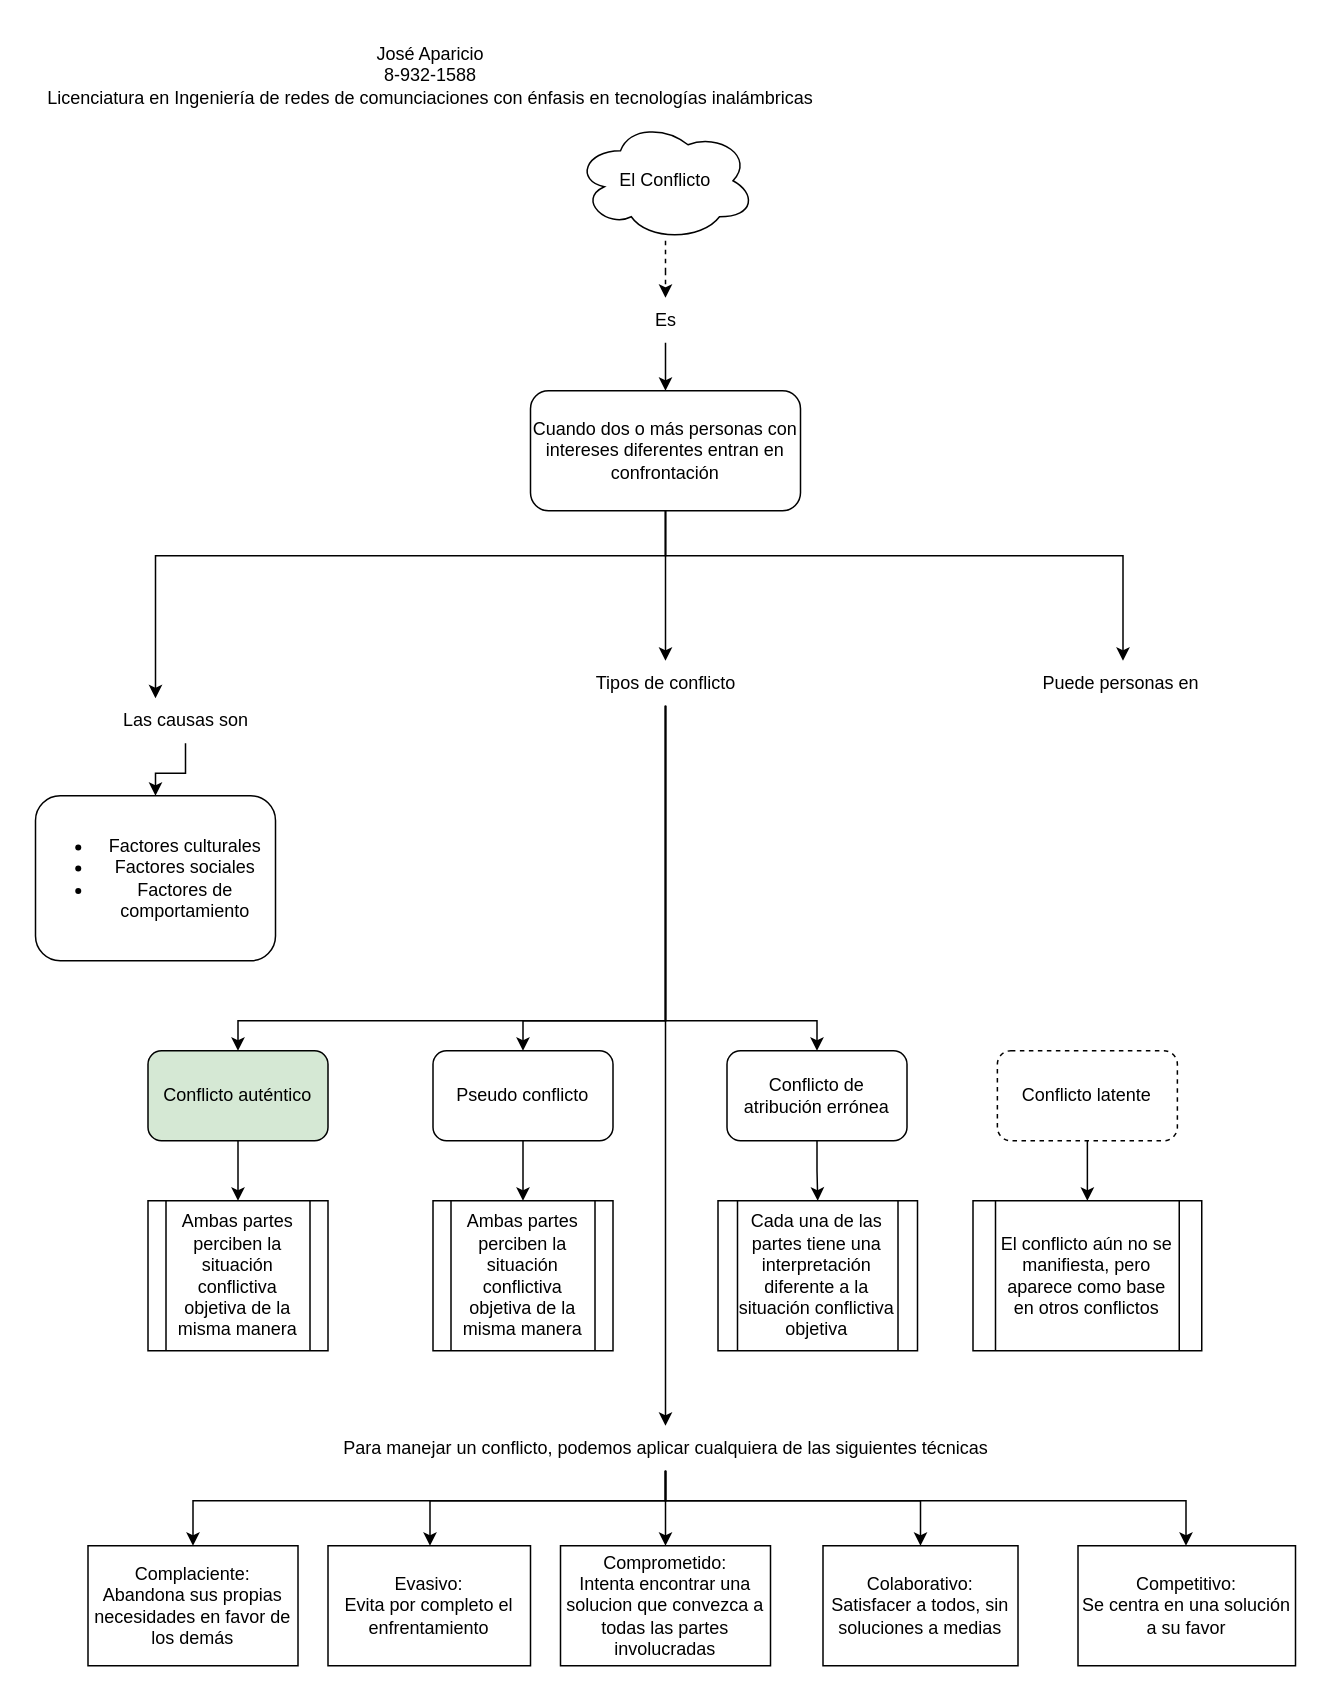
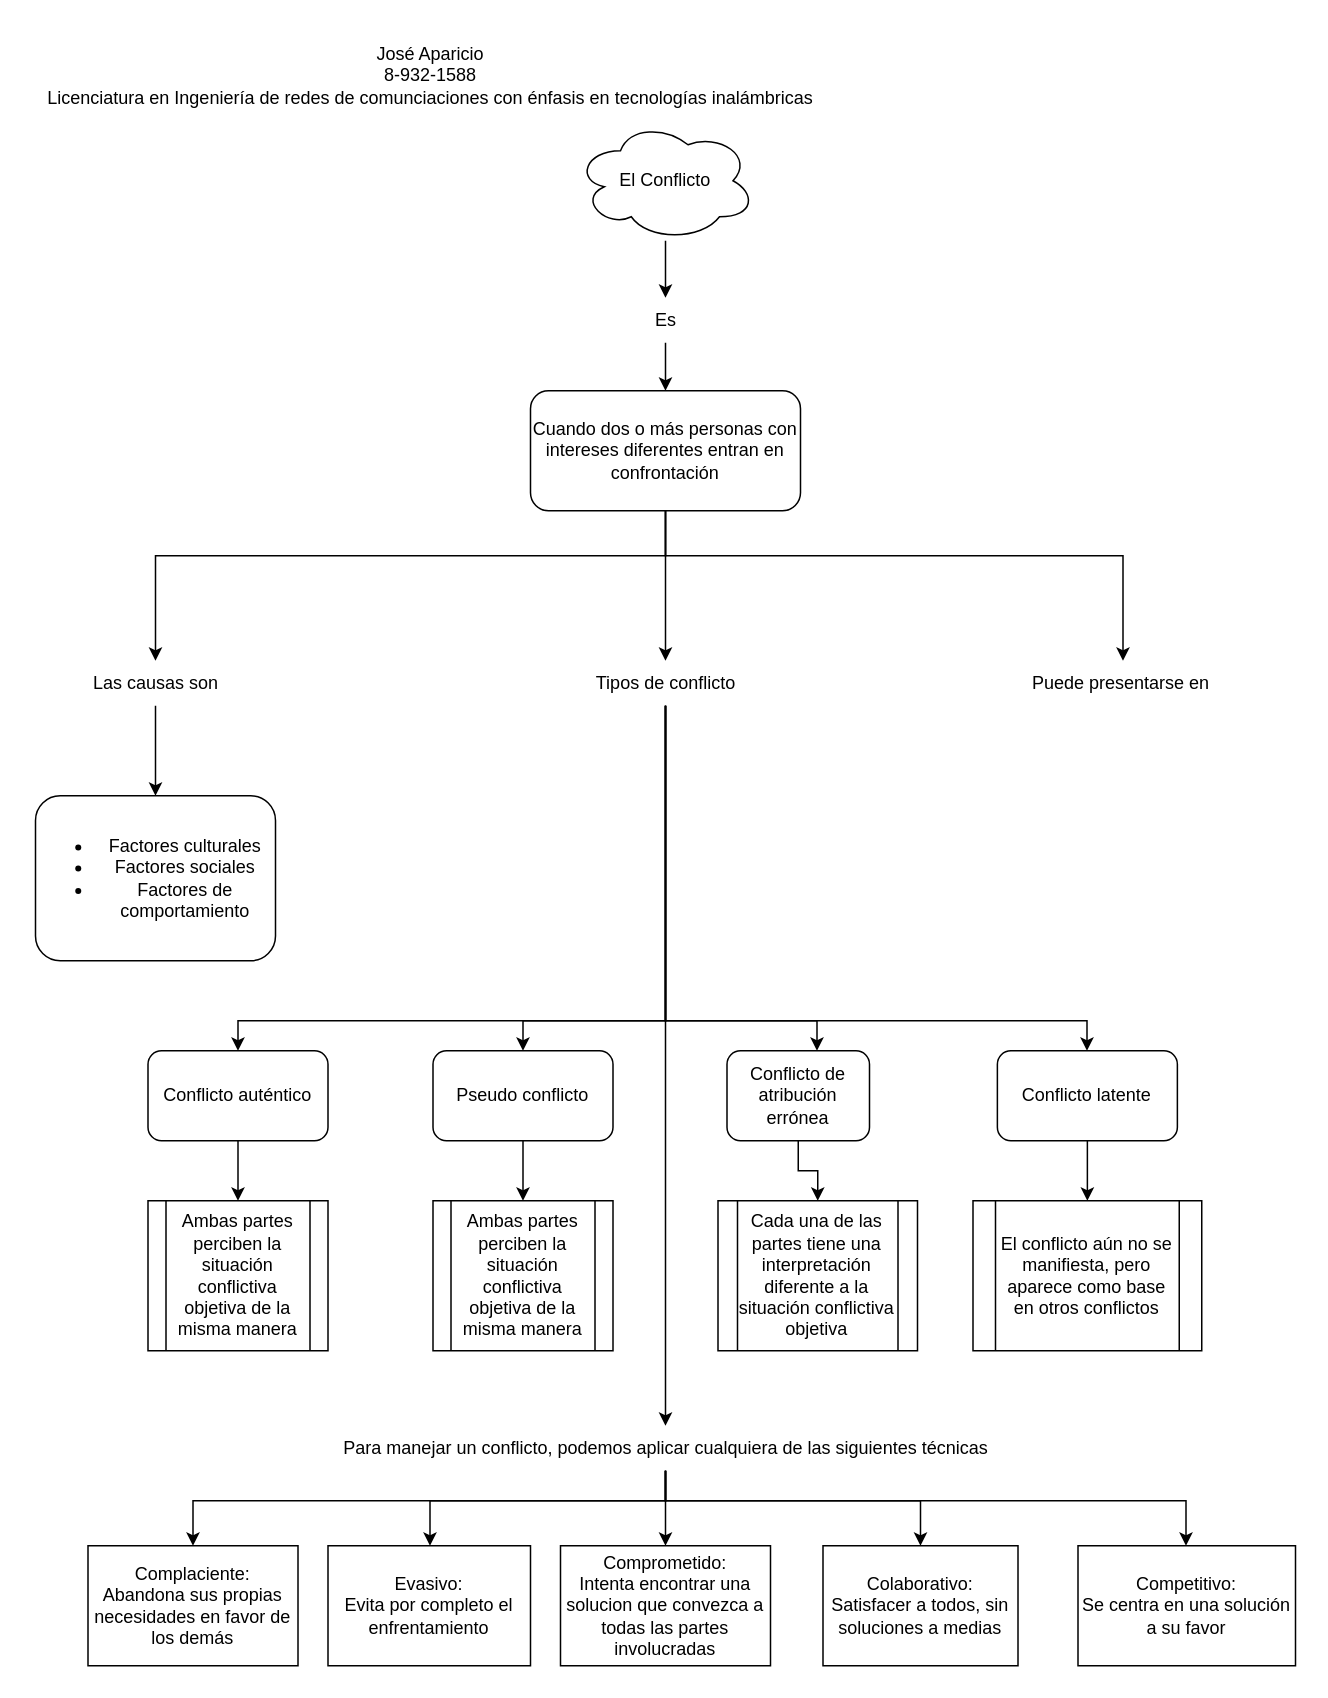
(665, 268) -> (665, 268)
(1124, 683) -> (1124, 683)
(185, 721) -> (155, 683)
none -> (963, 1021)
(238, 1096) -> (238, 1096)
(817, 1096) -> (798, 1096)
(1087, 1096) -> (1087, 1096)
